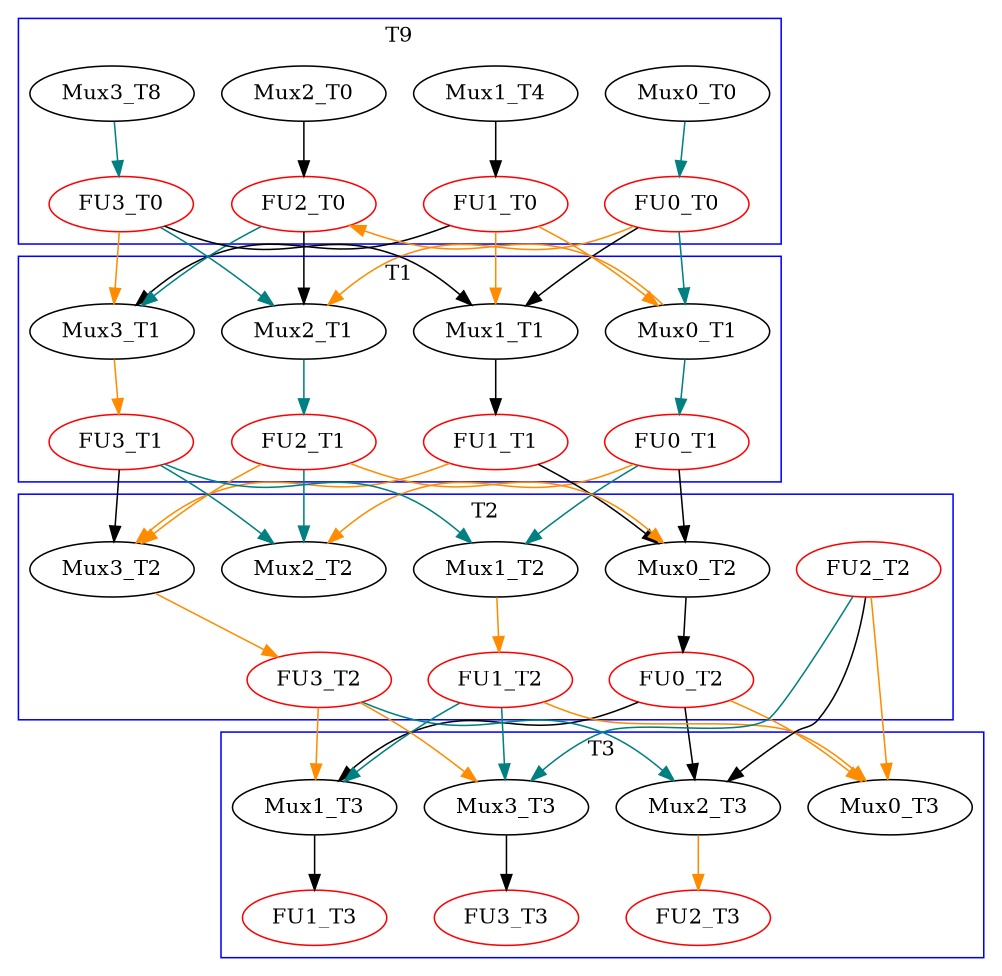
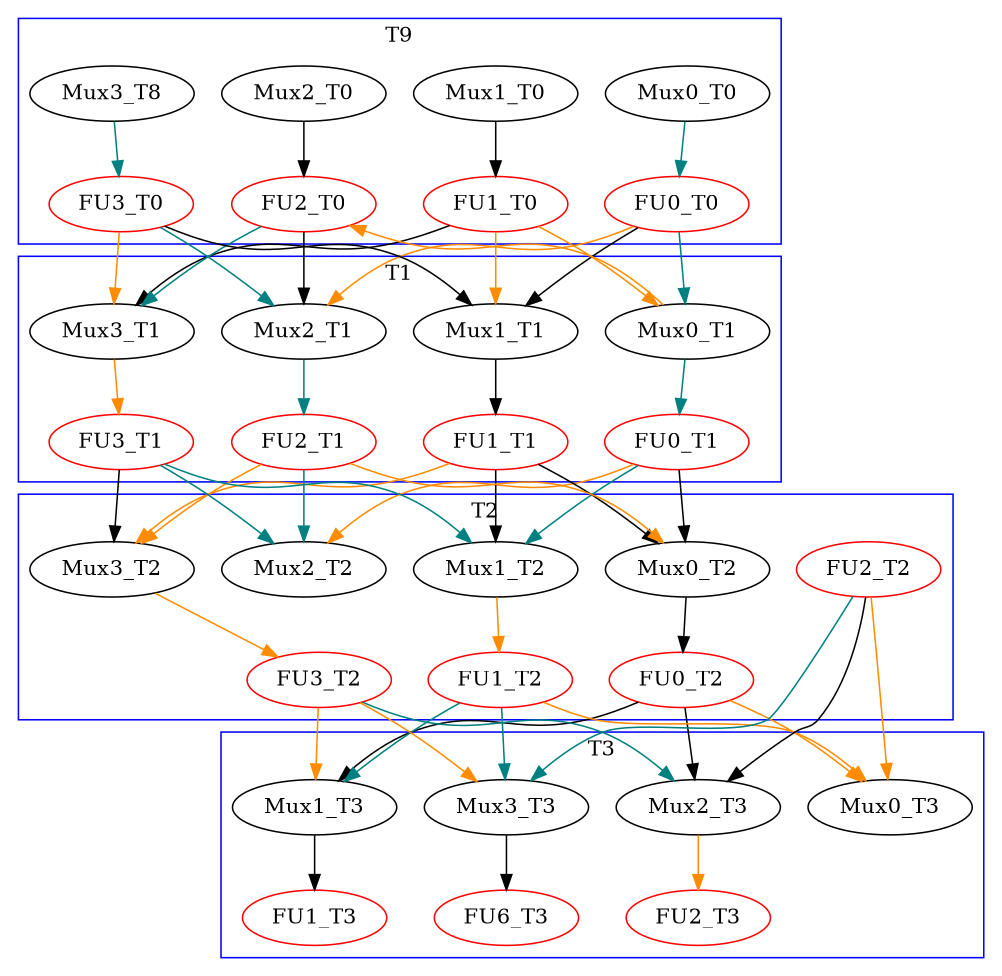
(496, 94) -> (496, 94)
none -> (496, 504)
(506, 918) -> (506, 918)
